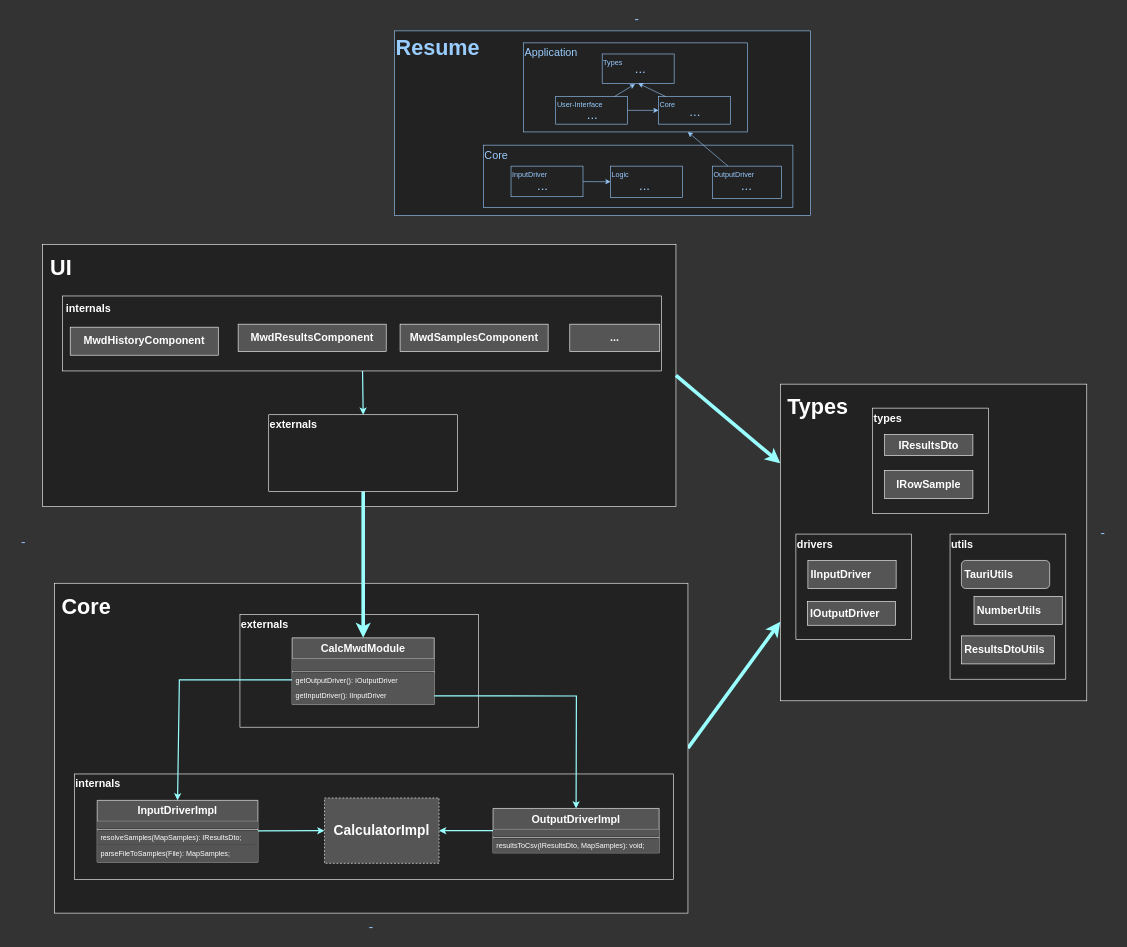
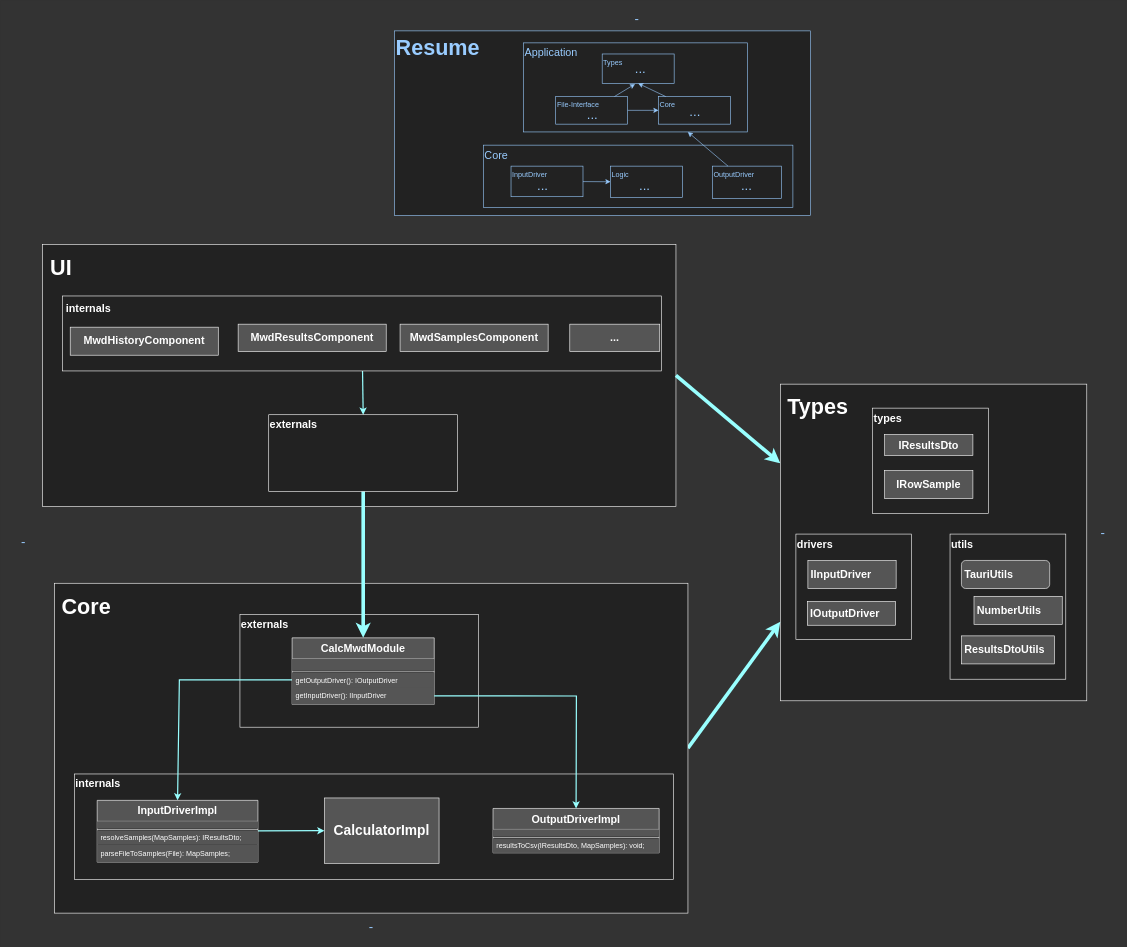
(585, 105) -> (583, 105)
(382, 831) -> (382, 831)
(467, 831) -> none
